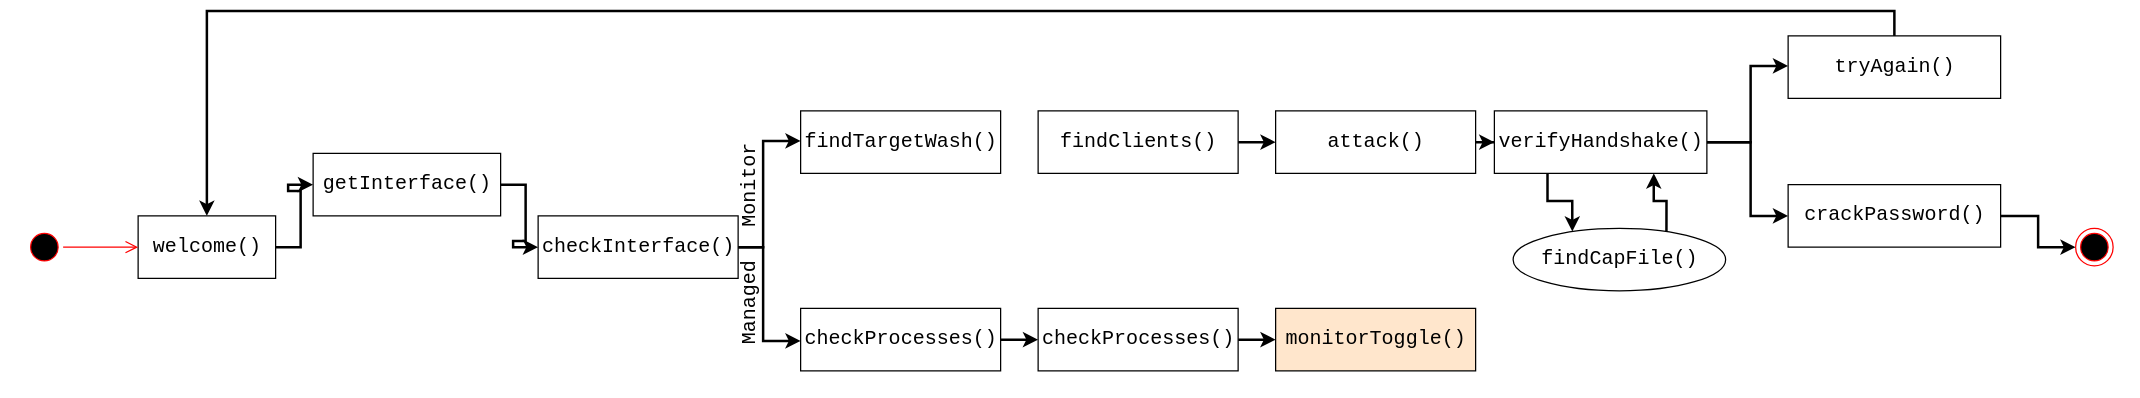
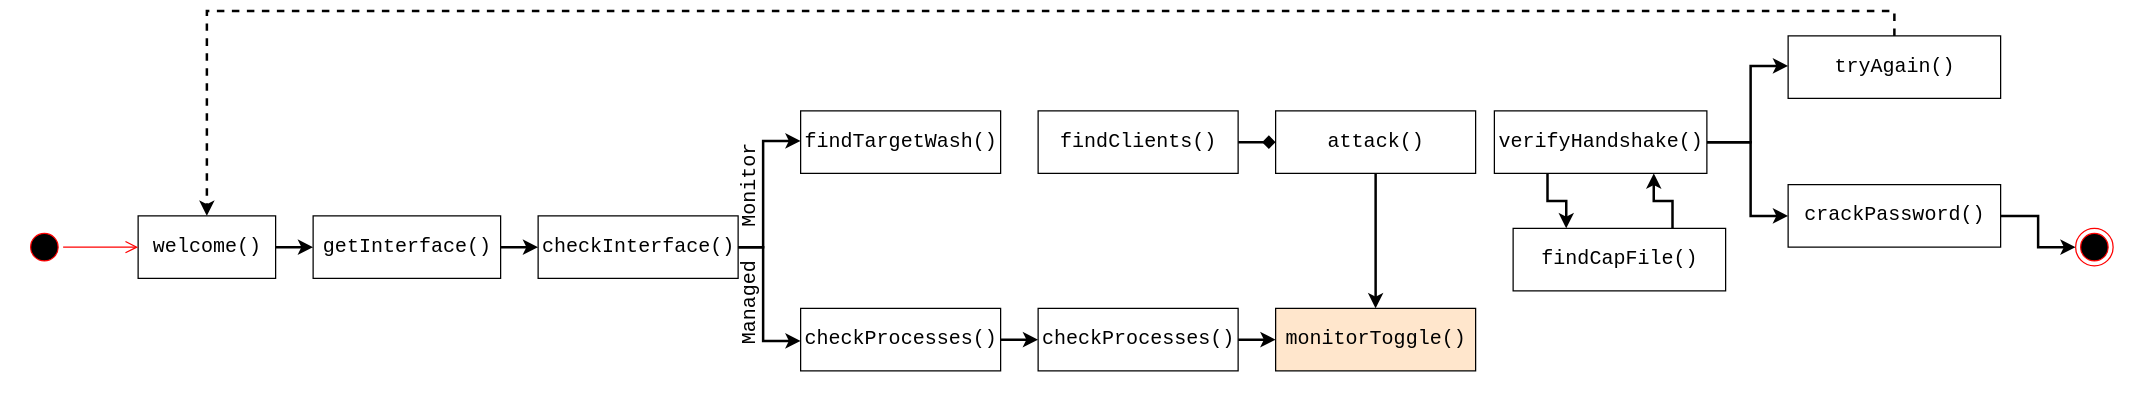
(963, 11) -> (963, 11)
(1263, 142) -> (1262, 142)
(1484, 142) -> (1376, 235)
(407, 184) -> (407, 247)
(1619, 259) -> (1619, 259)
